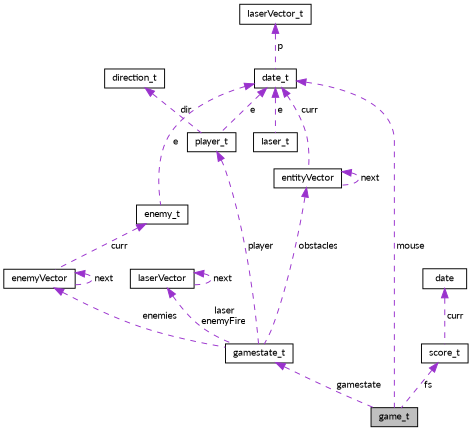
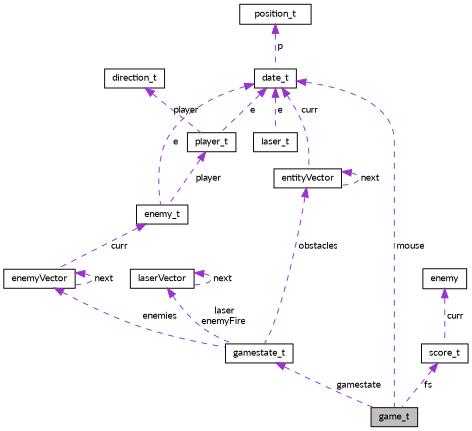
(275, 14) -> (275, 14)
(185, 110) -> (185, 110)
(246, 251) -> (184, 182)
(445, 279) -> (445, 279)
